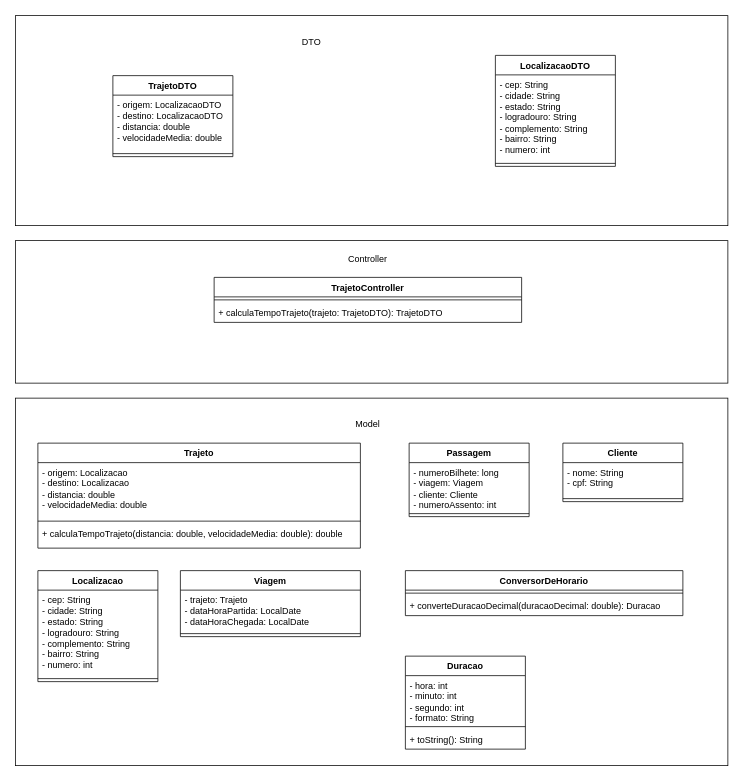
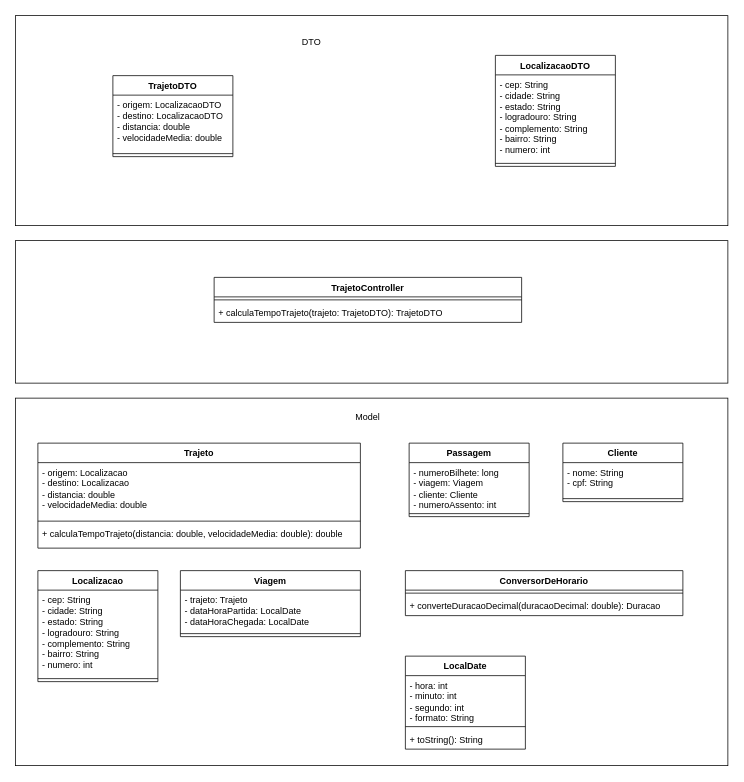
(368, 259) -> none
(368, 424) -> (368, 417)
(465, 667) -> (465, 667)
